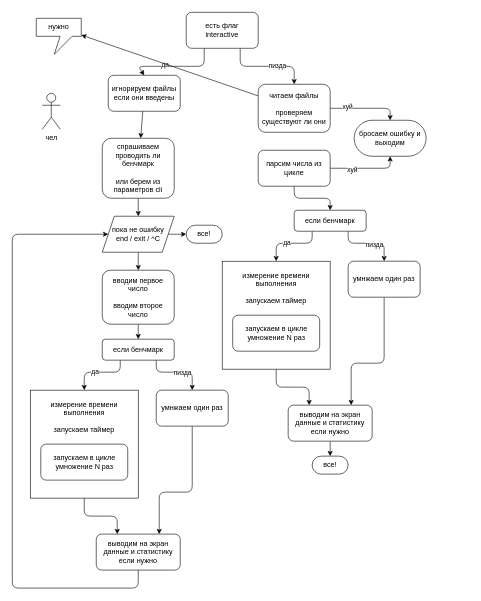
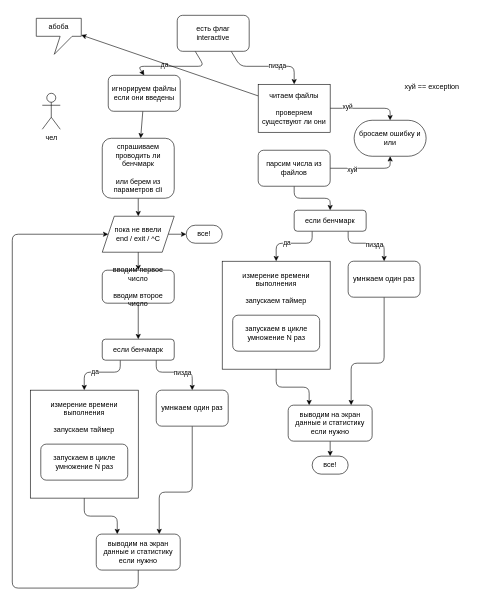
(59, 27) -> (59, 27)
(222, 30) -> (213, 33)
none -> (432, 87)
(294, 108) -> (294, 108)
(390, 138) -> (390, 138)
(294, 168) -> (294, 168)
(138, 234) -> (138, 234)
(138, 297) -> (138, 287)
